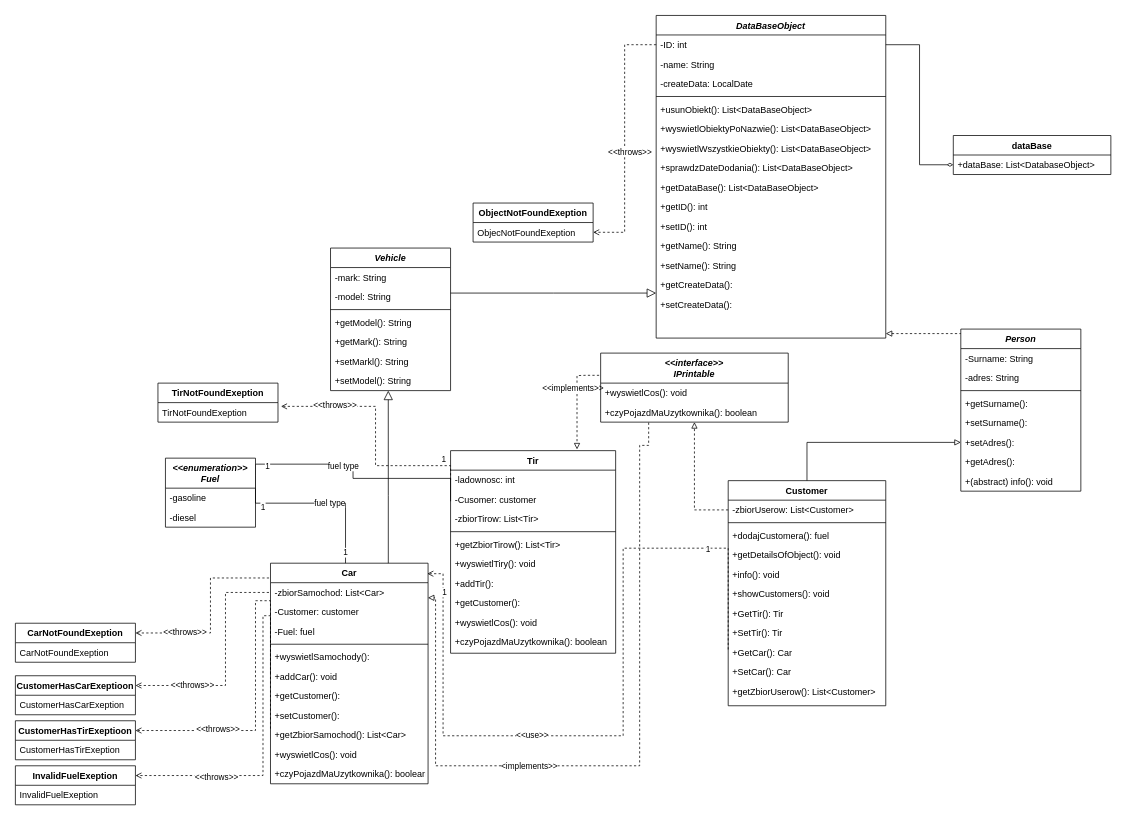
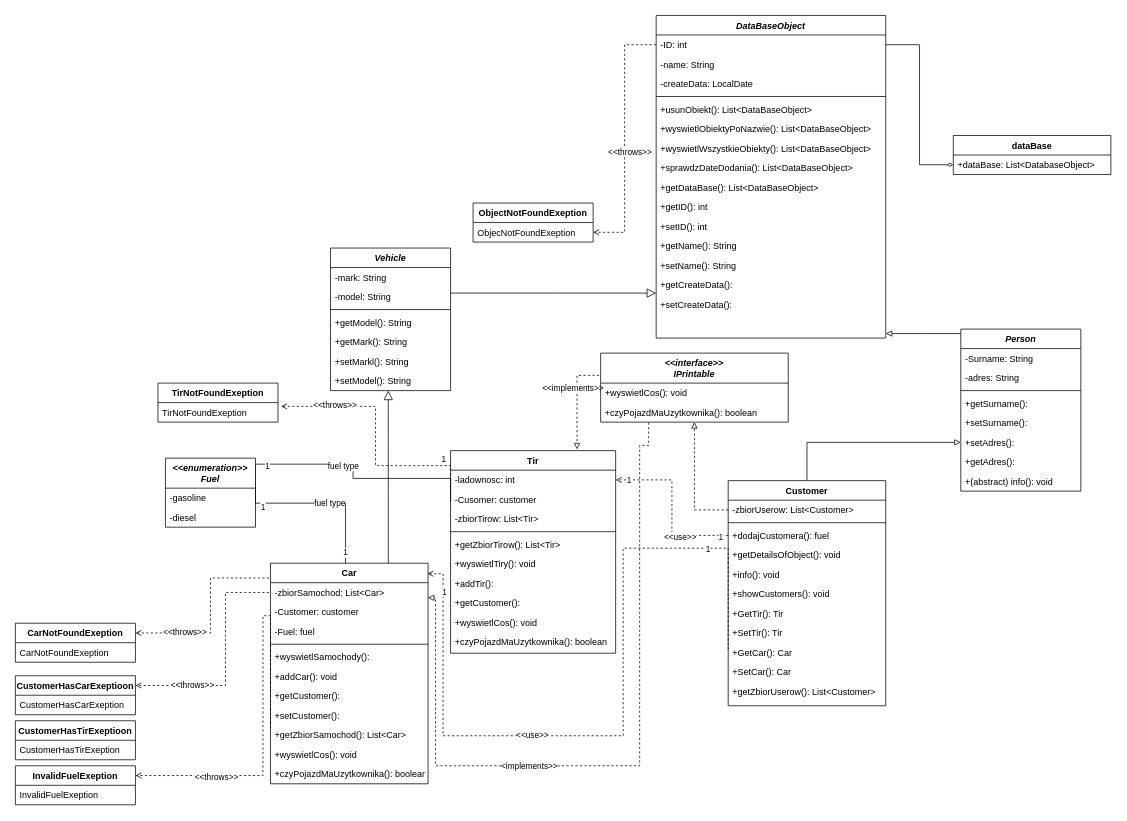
(926, 333) -> (926, 333)
none -> (672, 507)
(255, 718) -> none
